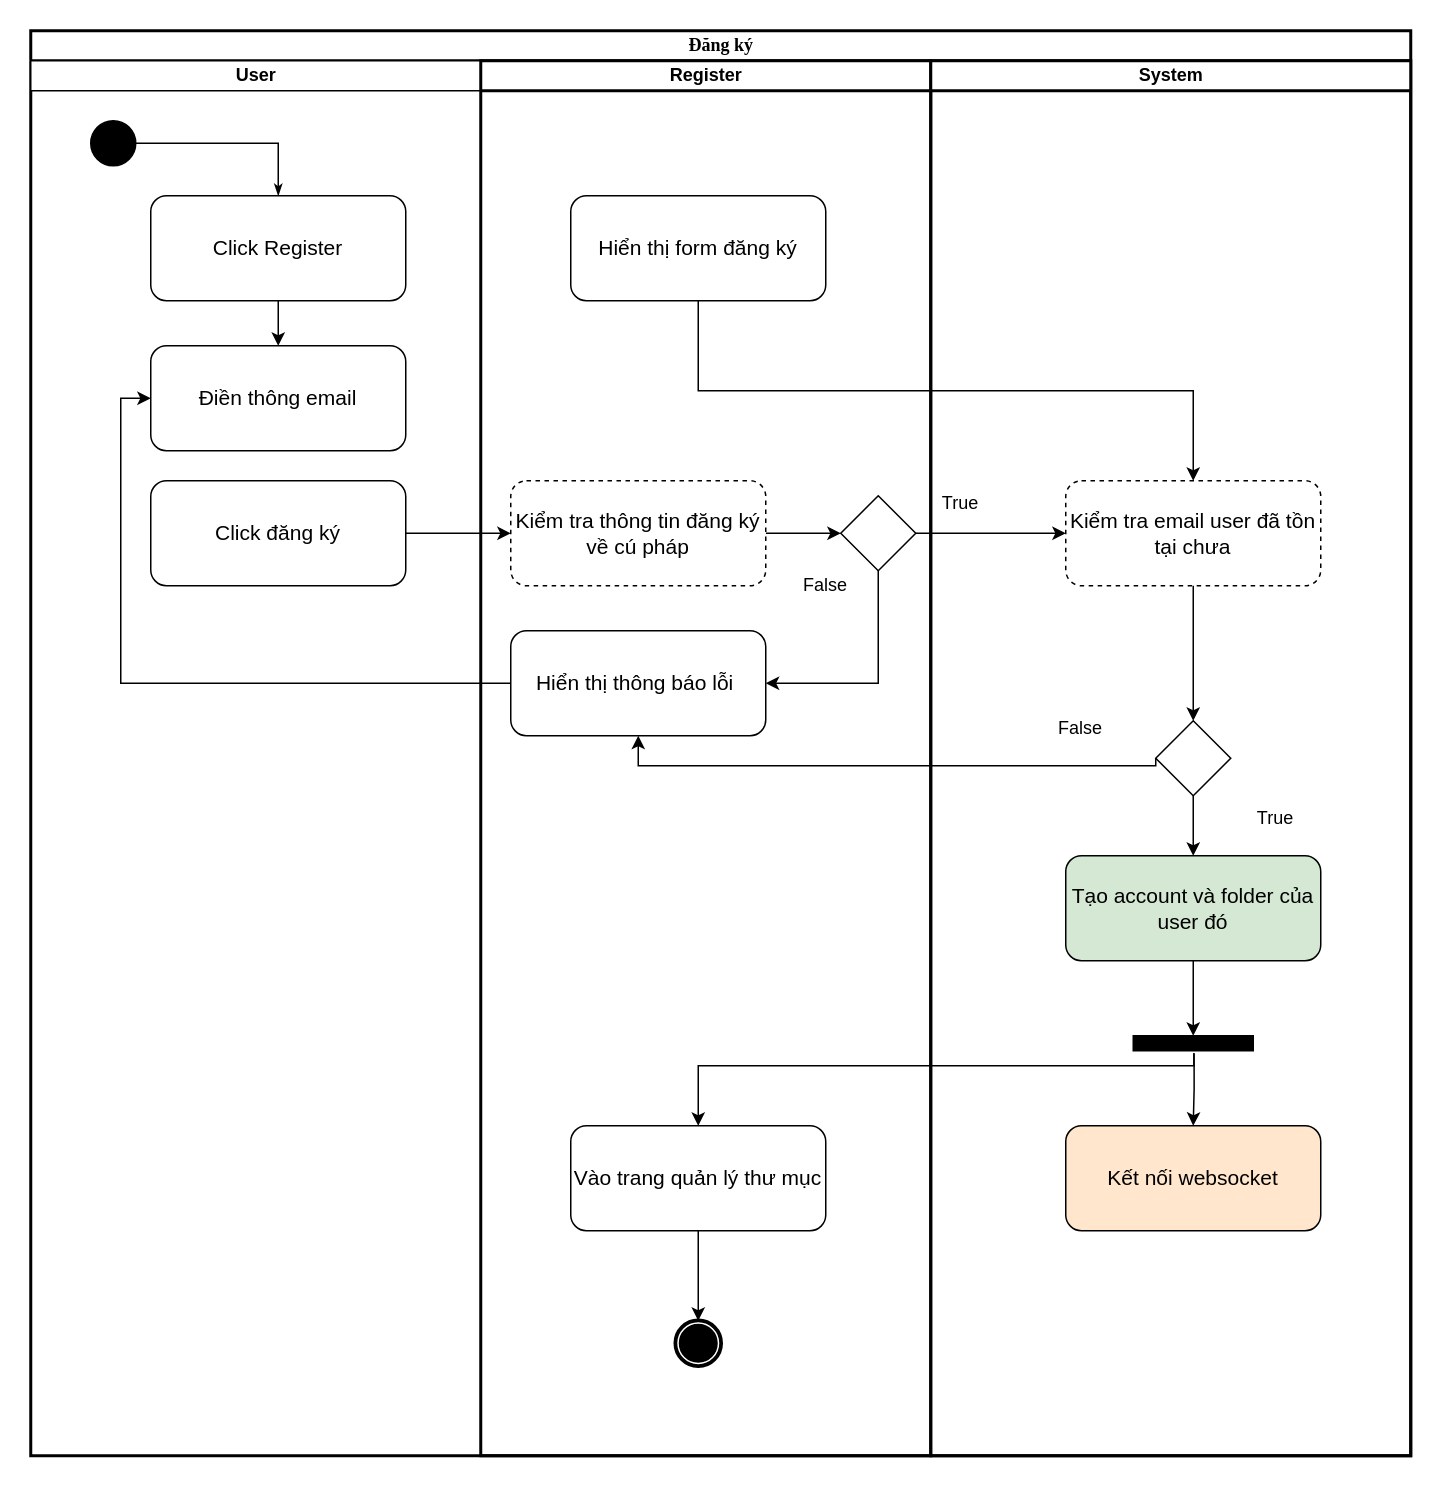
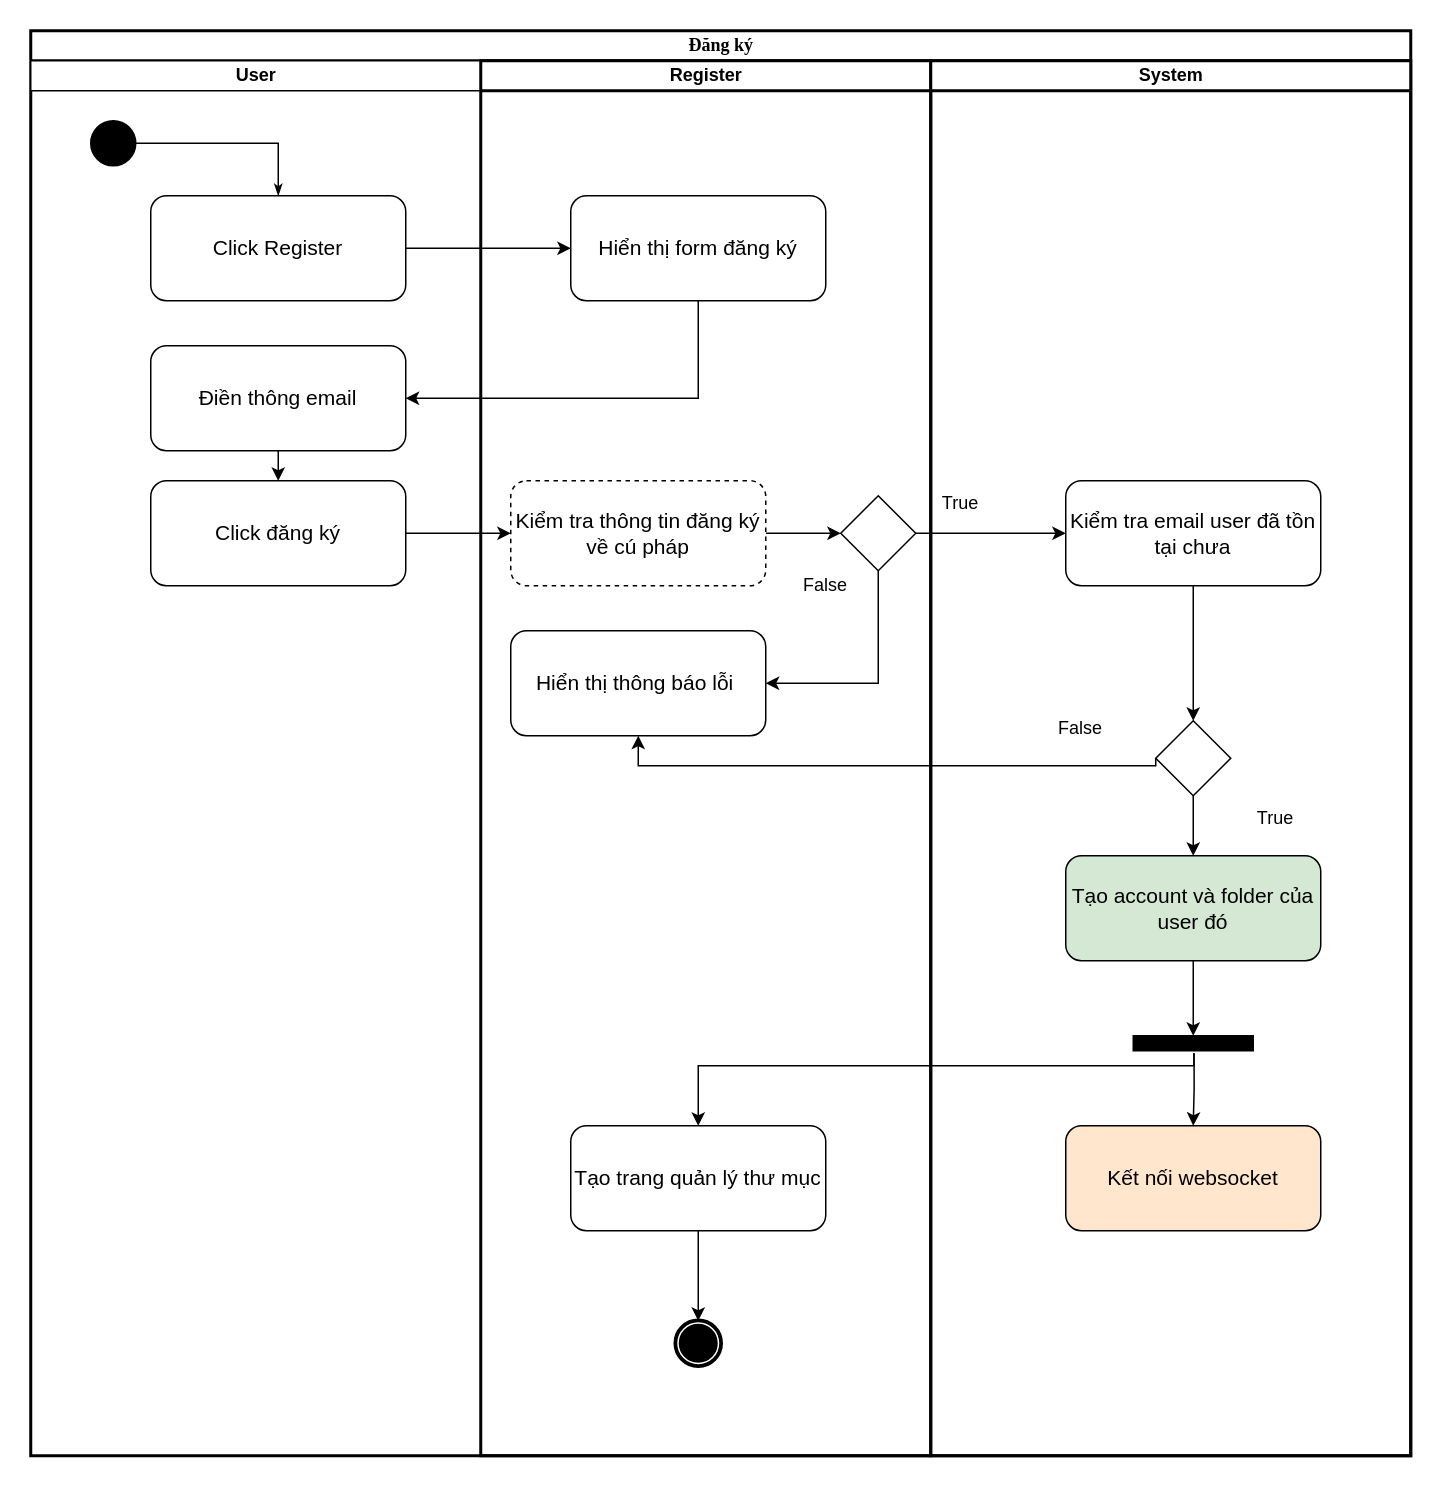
(278, 329) -> (483, 248)
(984, 391) -> (562, 398)
none -> (278, 461)
(1193, 533) -> (1193, 533)
(164, 683) -> none
(698, 1178) -> (698, 1178)
